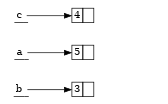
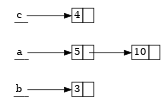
none -> (146, 52)
